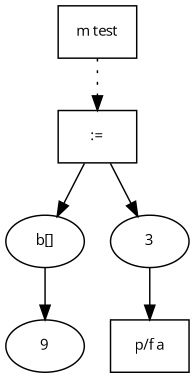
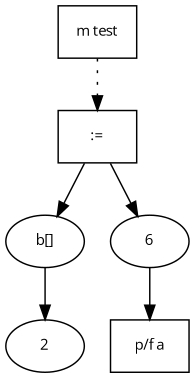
(150, 241) -> (150, 241)
(45, 346) -> (45, 346)
